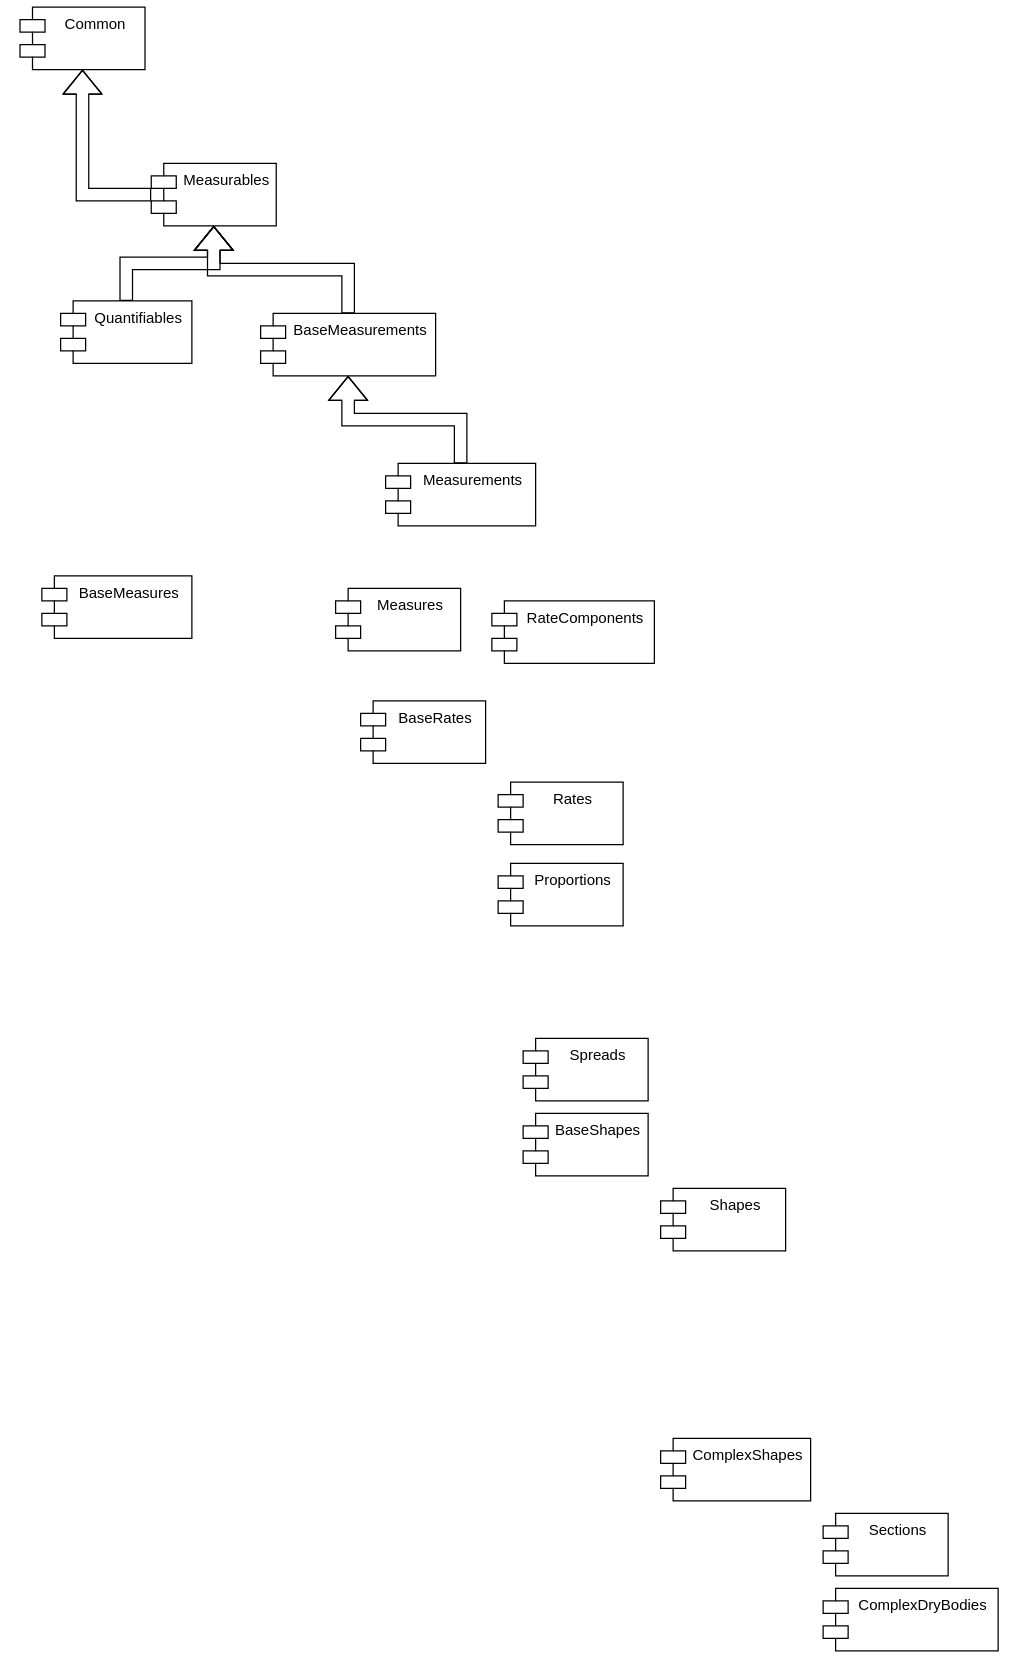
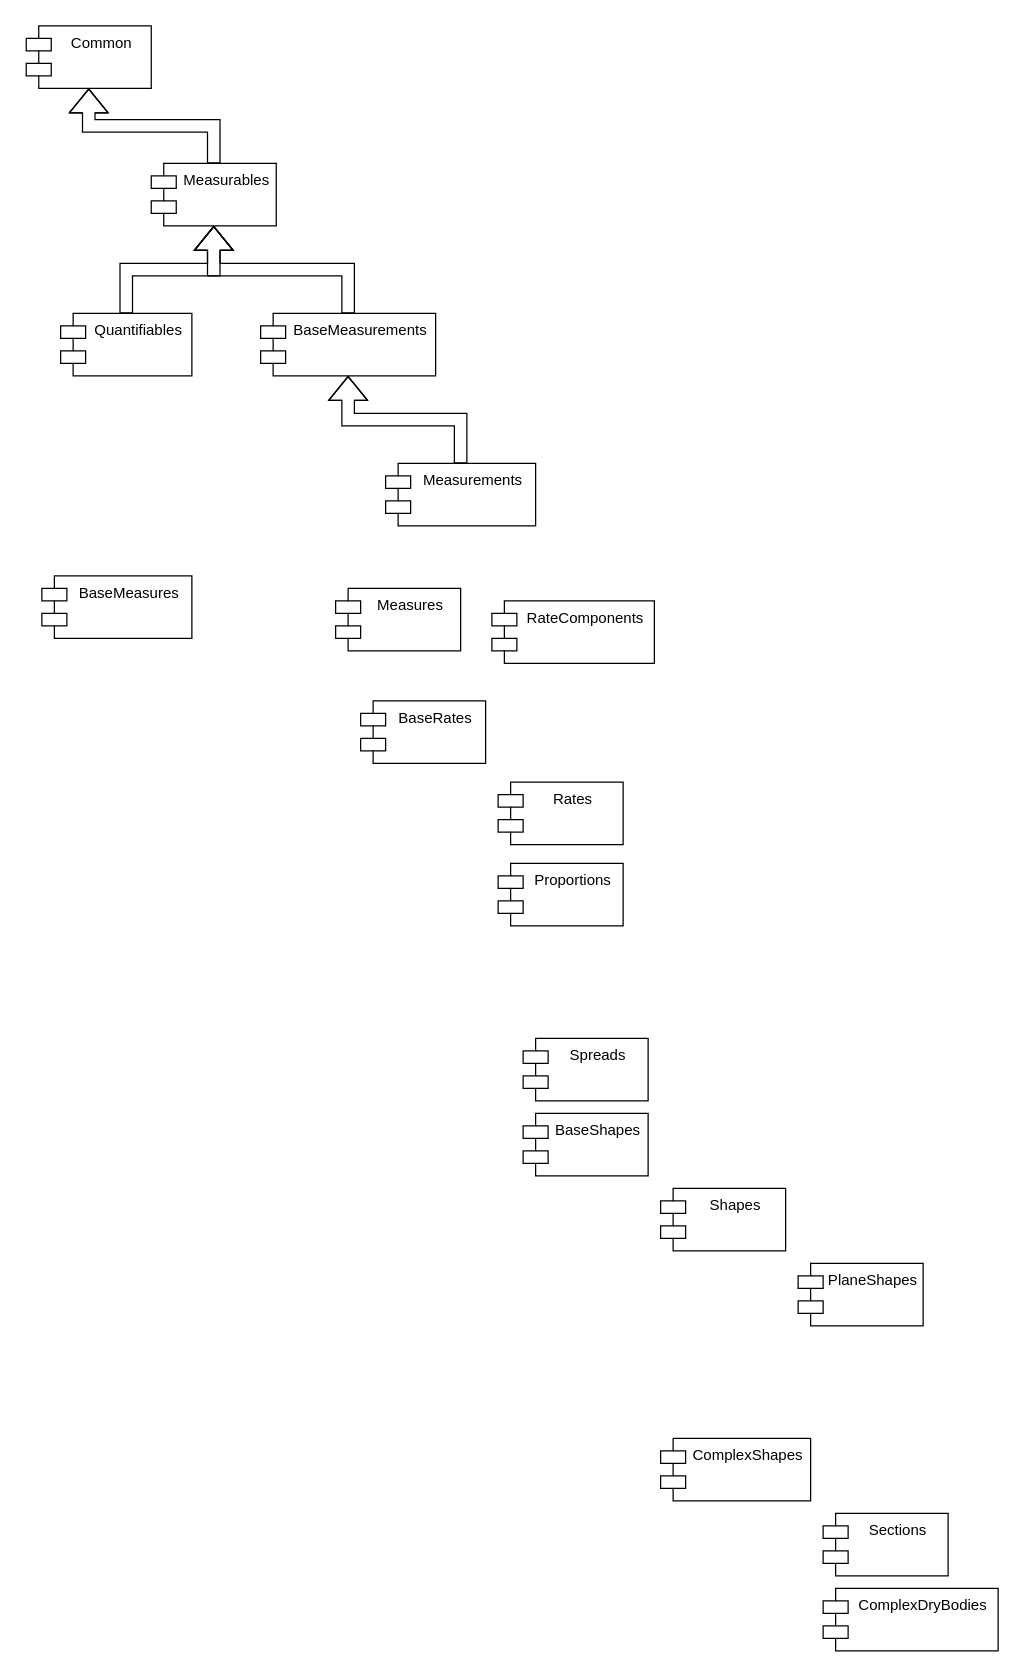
(83, 38) -> (89, 57)
(126, 332) -> (126, 344)
none -> (861, 1294)
